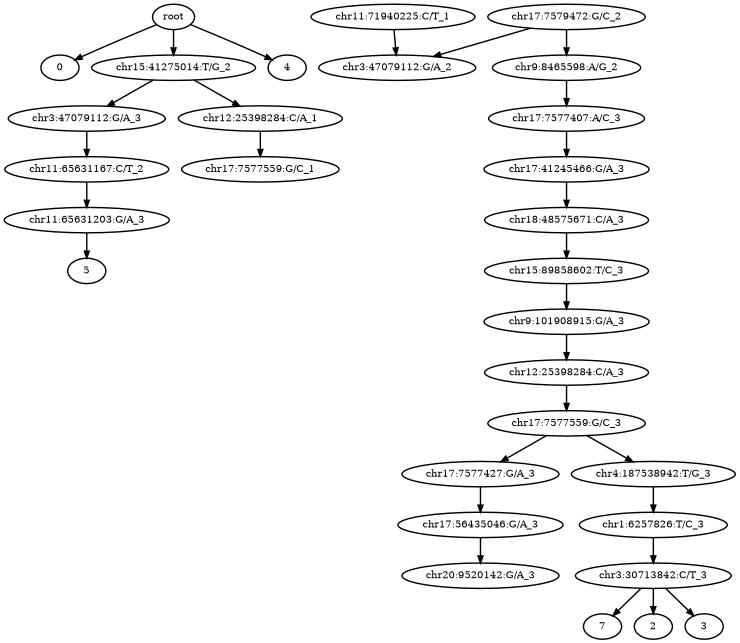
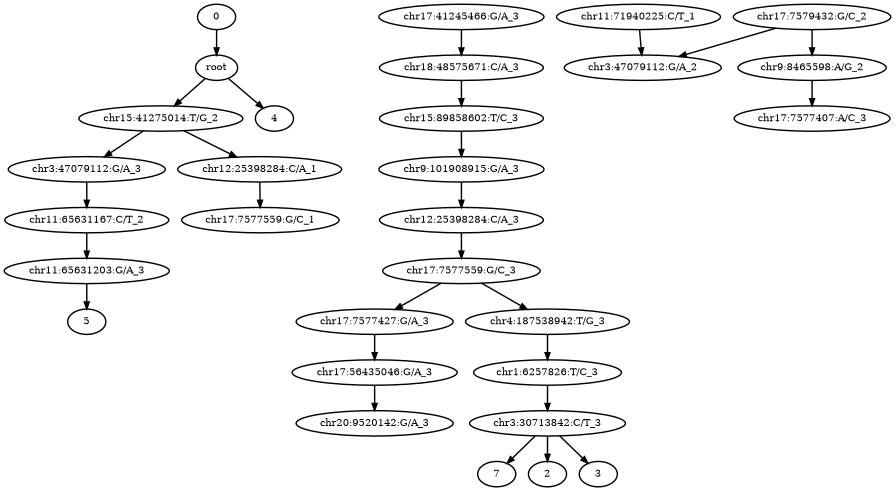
(567, 17) -> (812, 17)
(119, 40) -> (217, 39)
(567, 140) -> none
